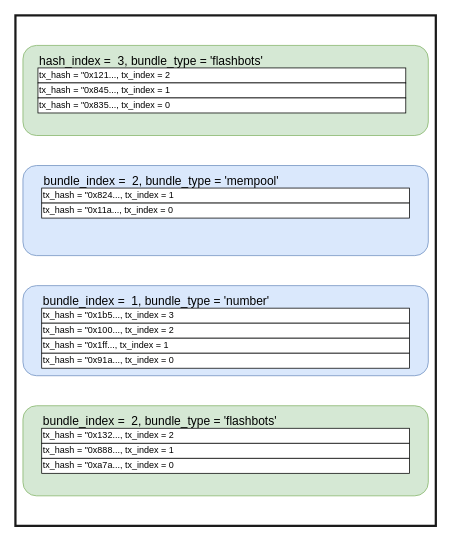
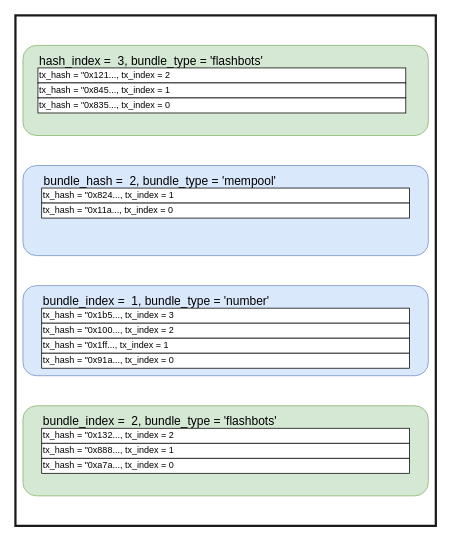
(163, 180) -> (163, 180)
